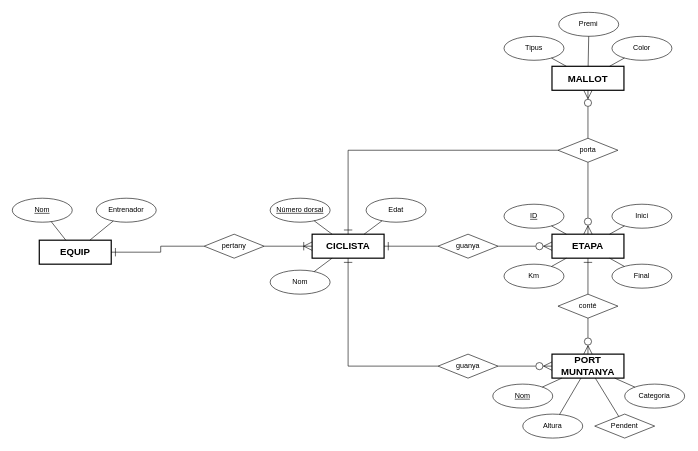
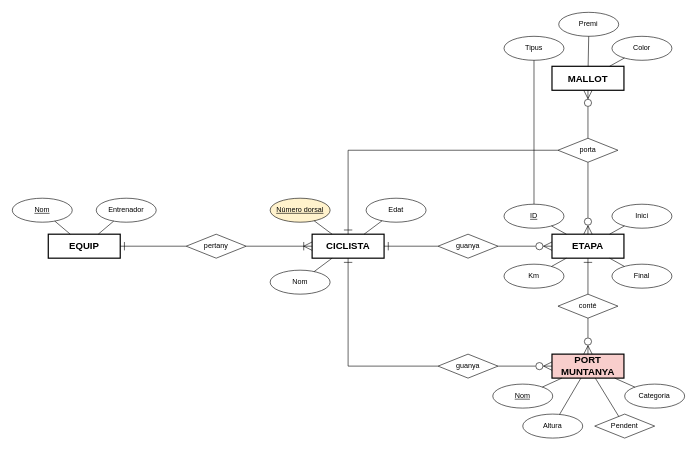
(559, 62) -> (534, 132)
(300, 210) -> (300, 210)
(234, 246) -> (216, 246)
(75, 252) -> (84, 246)
(588, 366) -> (588, 366)
